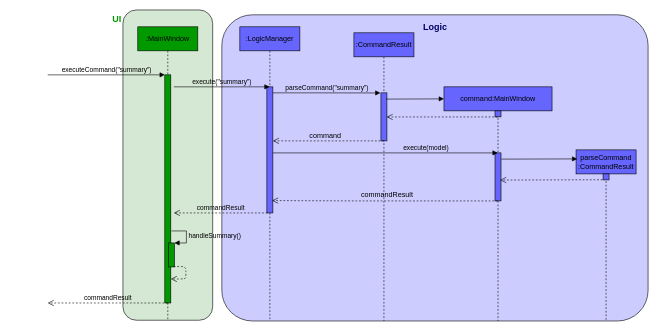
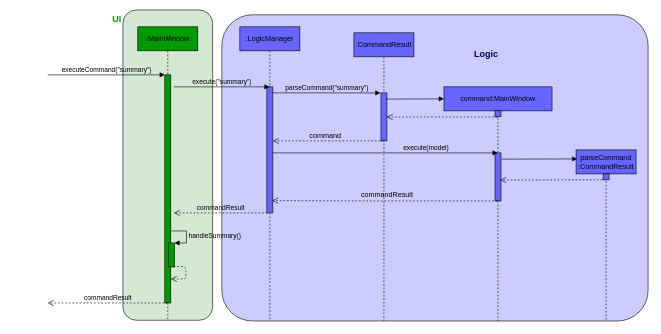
(435, 27) -> (486, 54)
